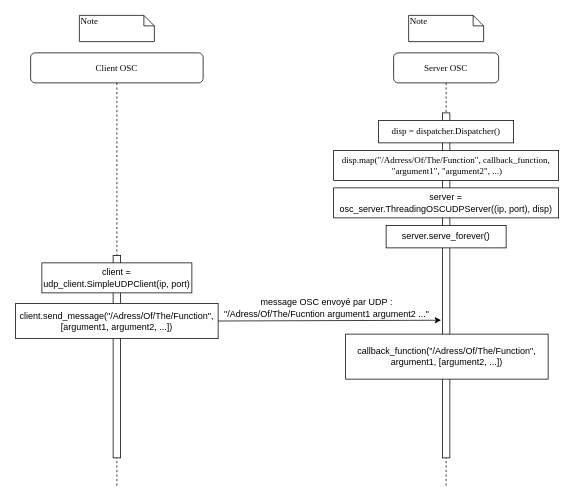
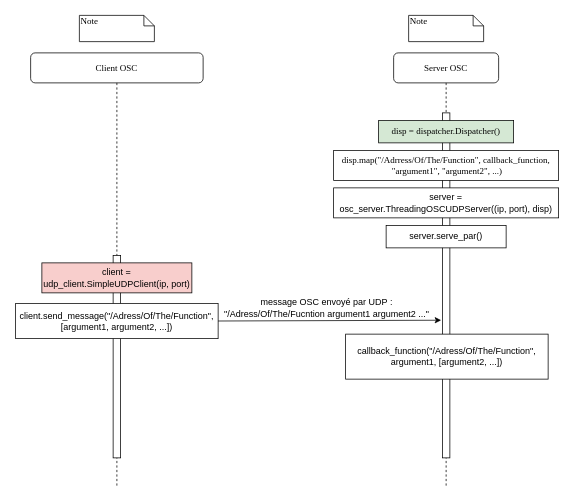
(446, 132) -> (446, 132)
(446, 237) -> (446, 237)
(117, 278) -> (117, 278)
